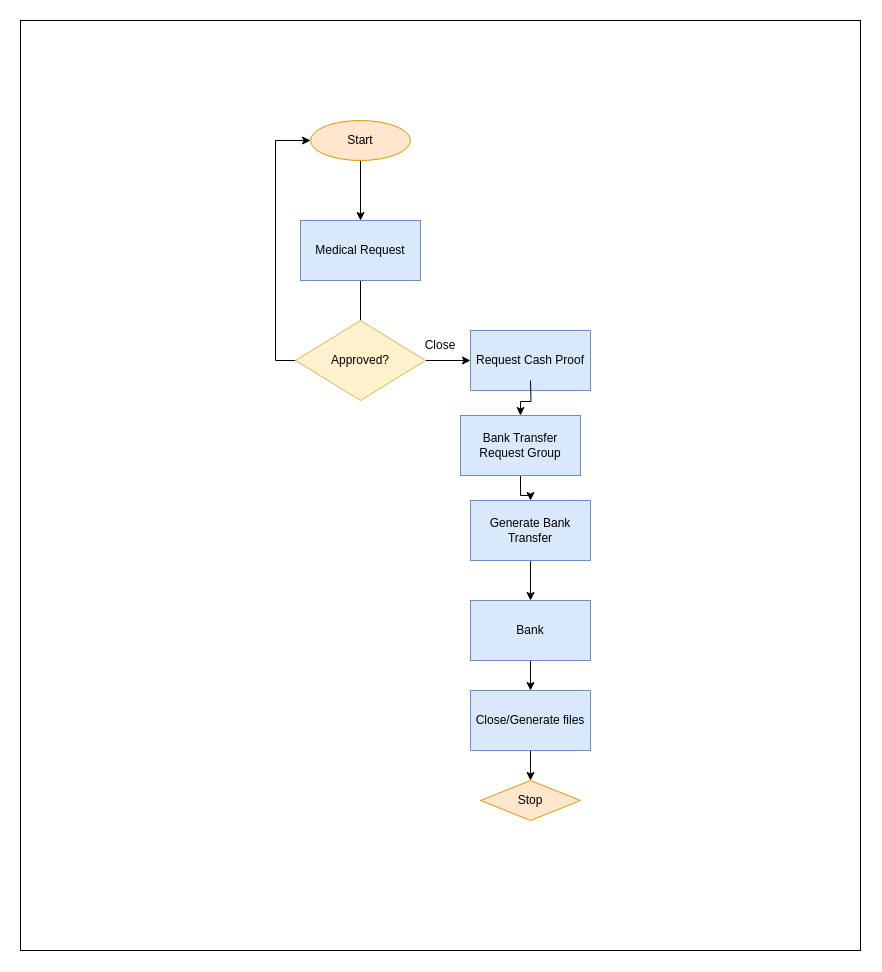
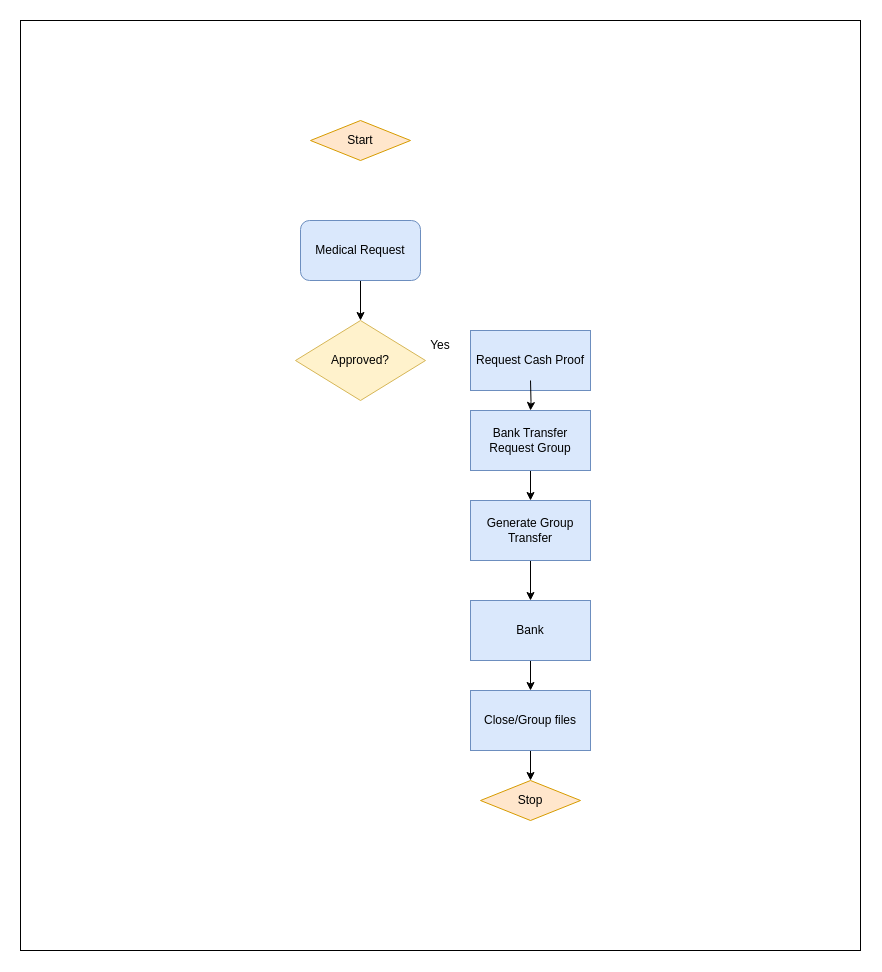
(361, 141) -> (361, 141)
(361, 187) -> none
(276, 247) -> none
(361, 251) -> (361, 251)
(361, 315) -> (361, 312)
(441, 346) -> (441, 346)
(445, 361) -> none
(521, 446) -> (531, 441)
(531, 531) -> (531, 531)
(531, 721) -> (531, 721)
